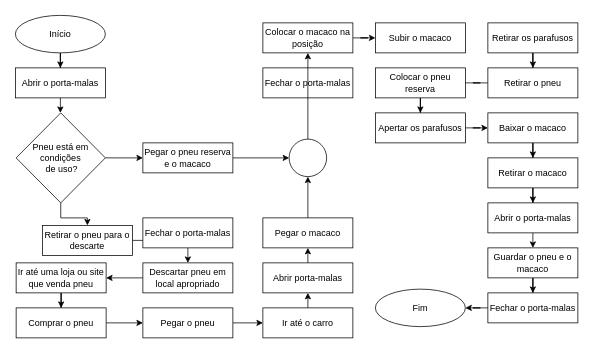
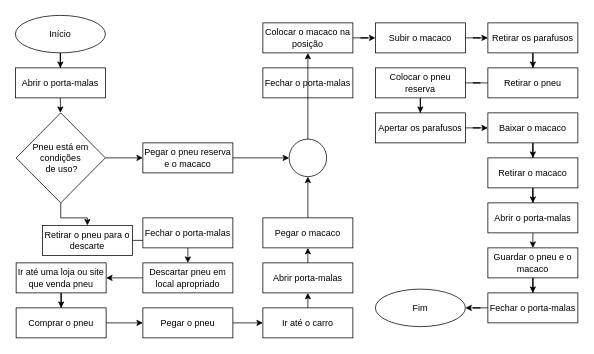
none -> (477, 38)
